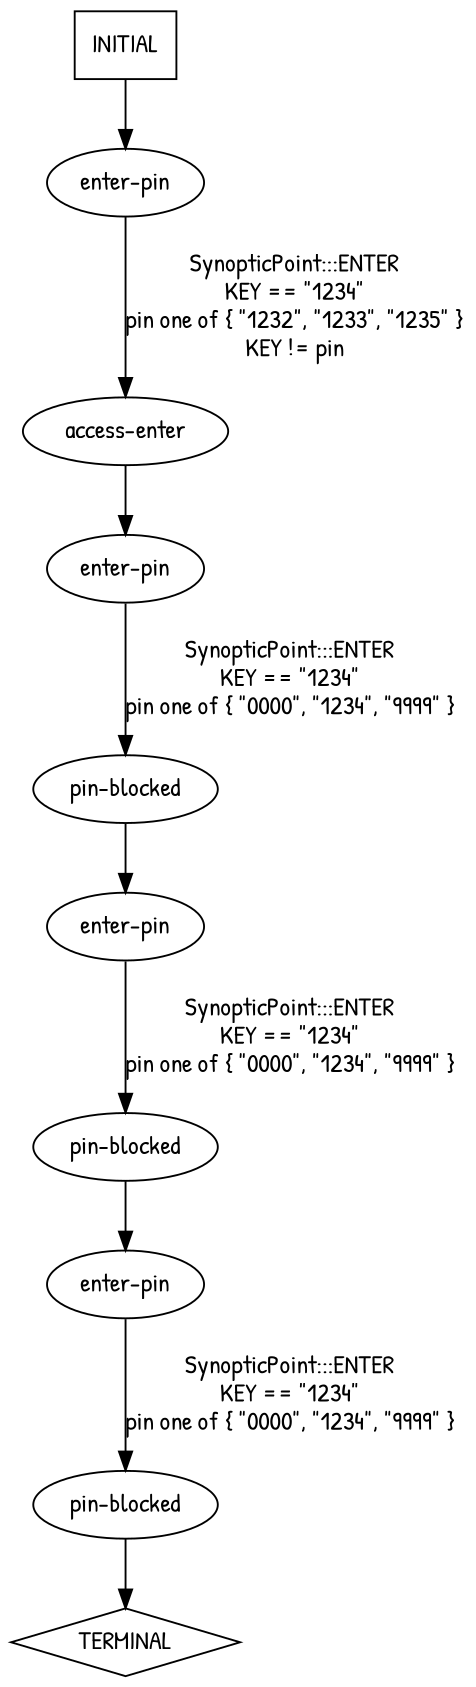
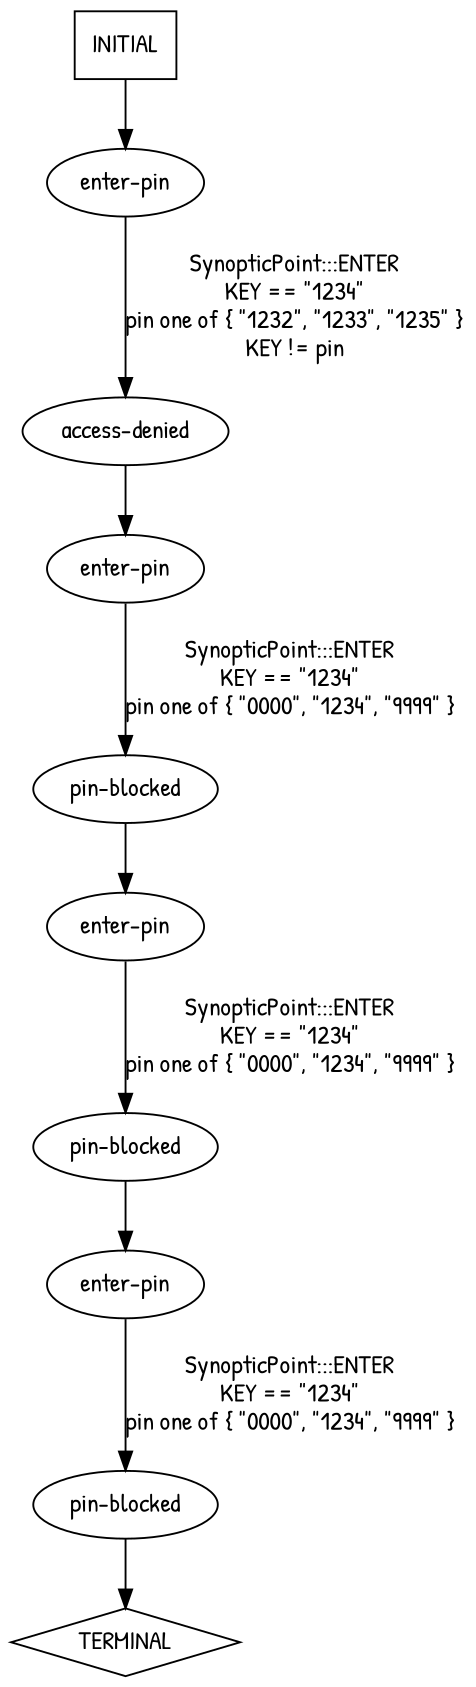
(126, 431) -> (126, 431)
